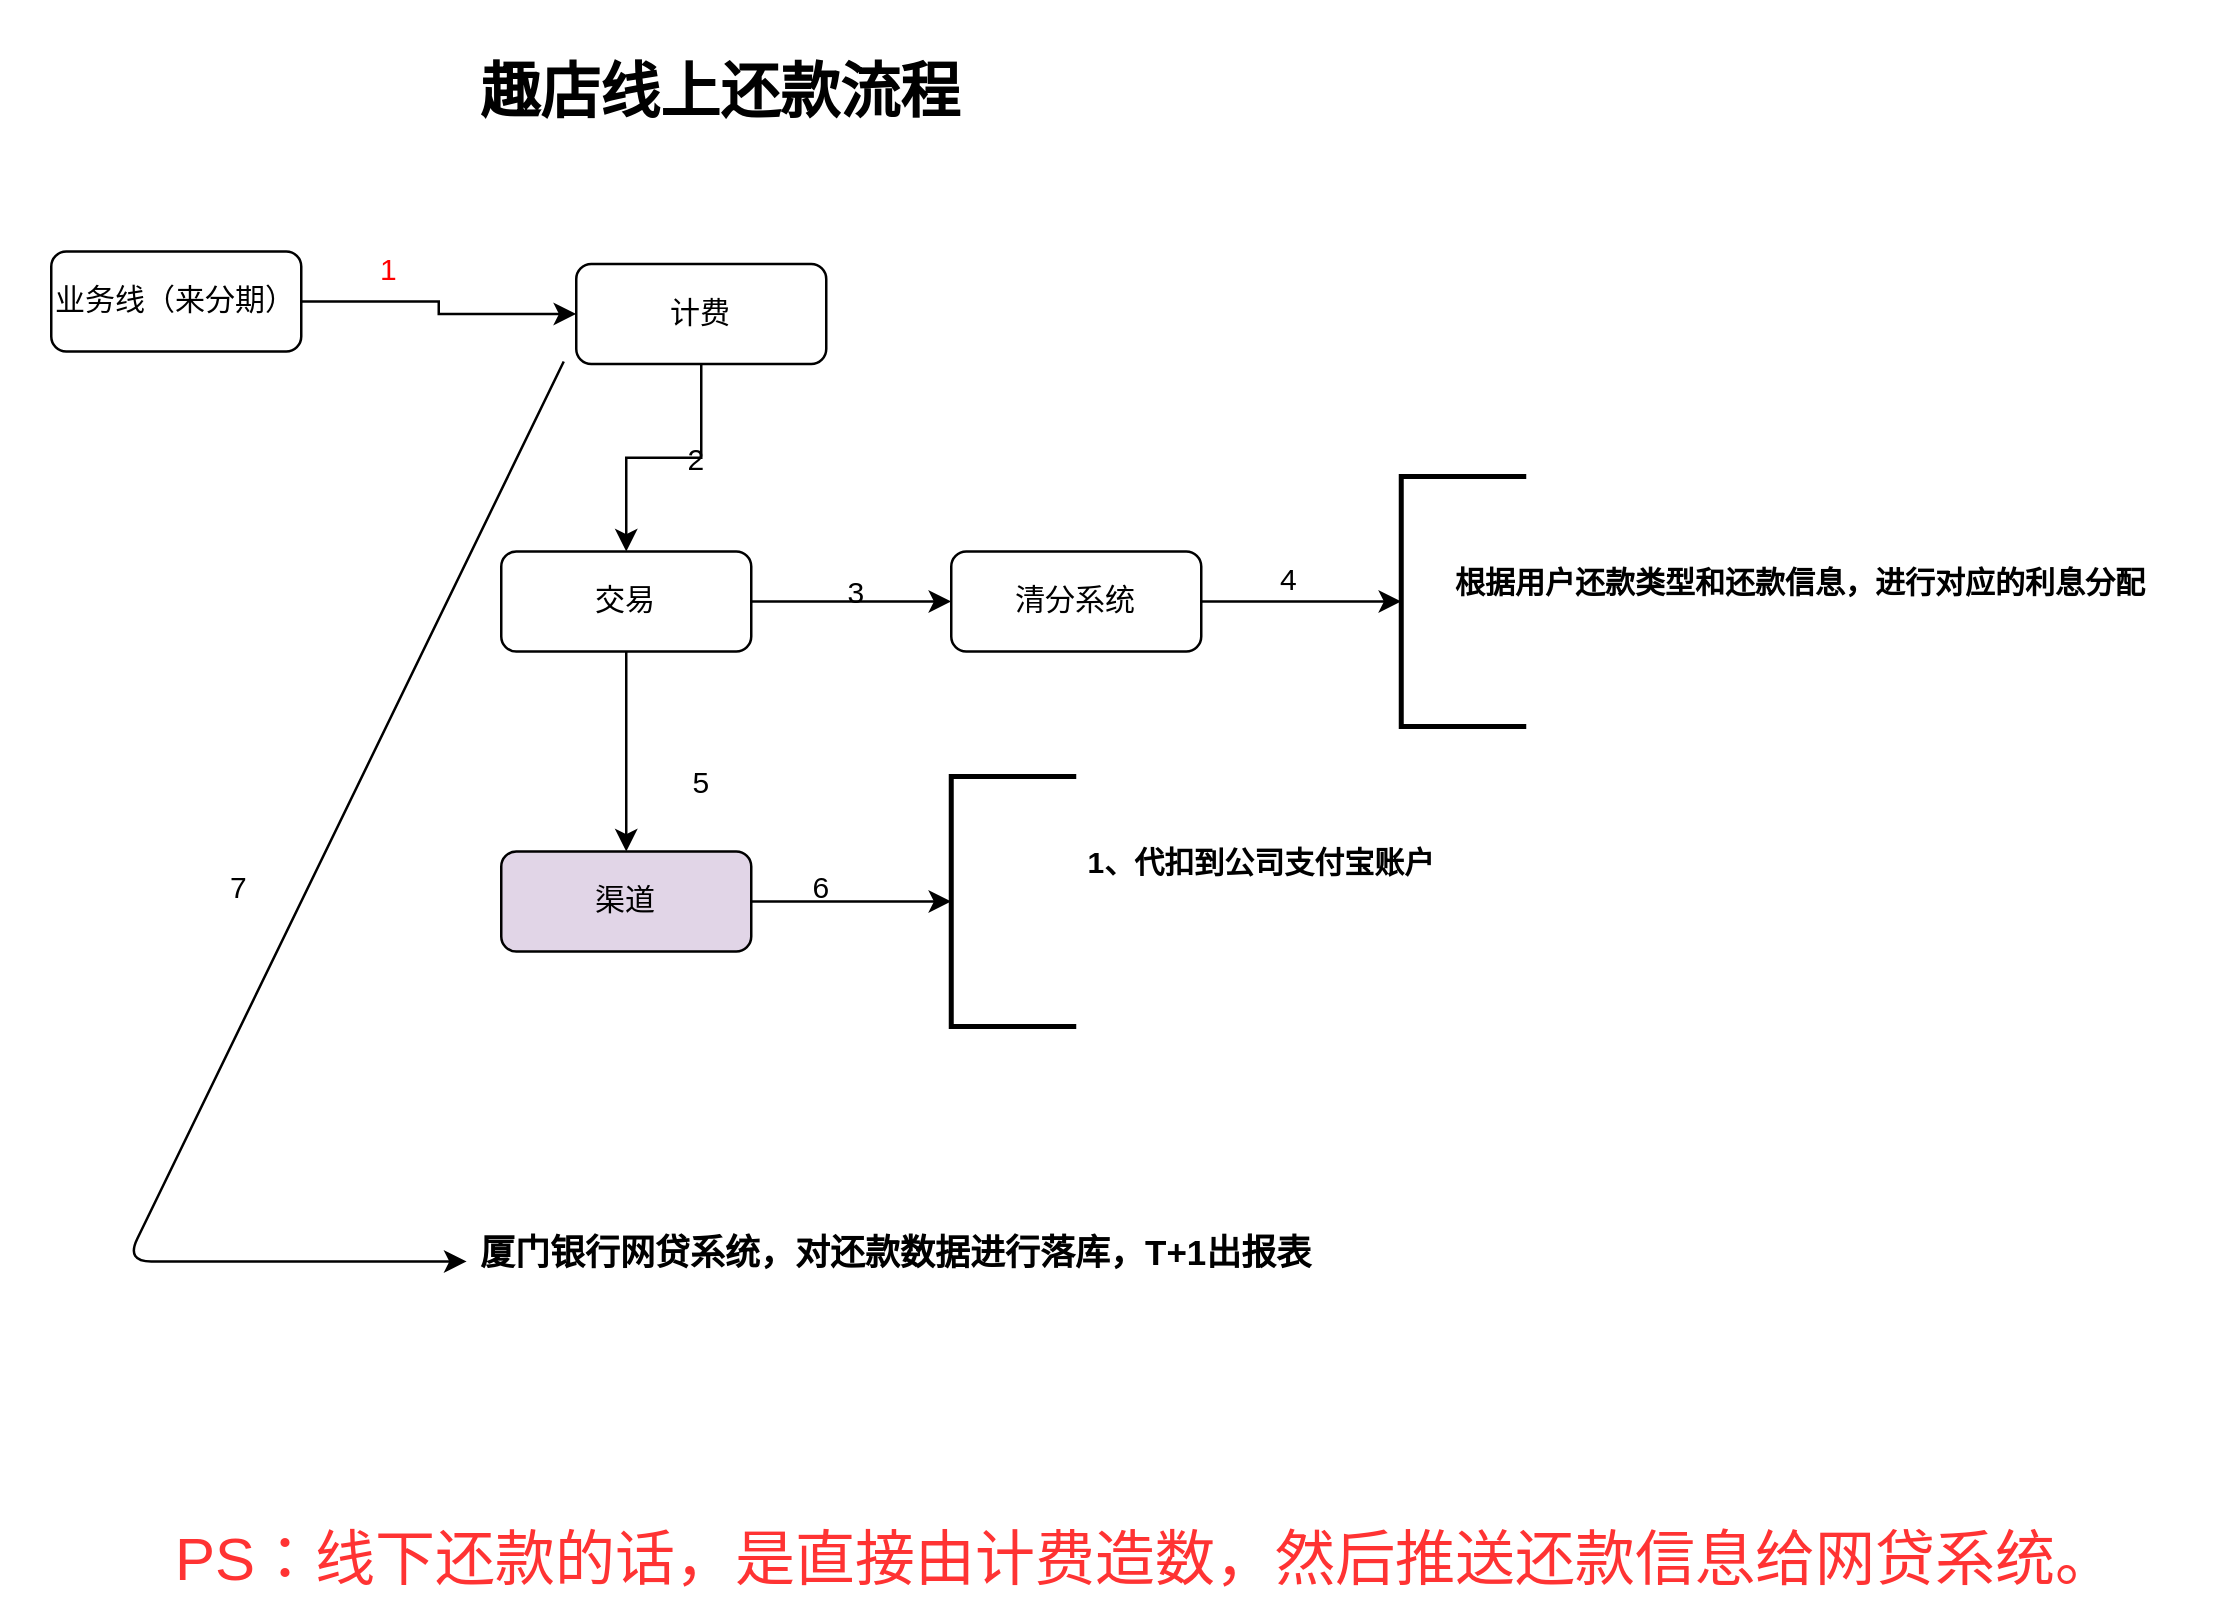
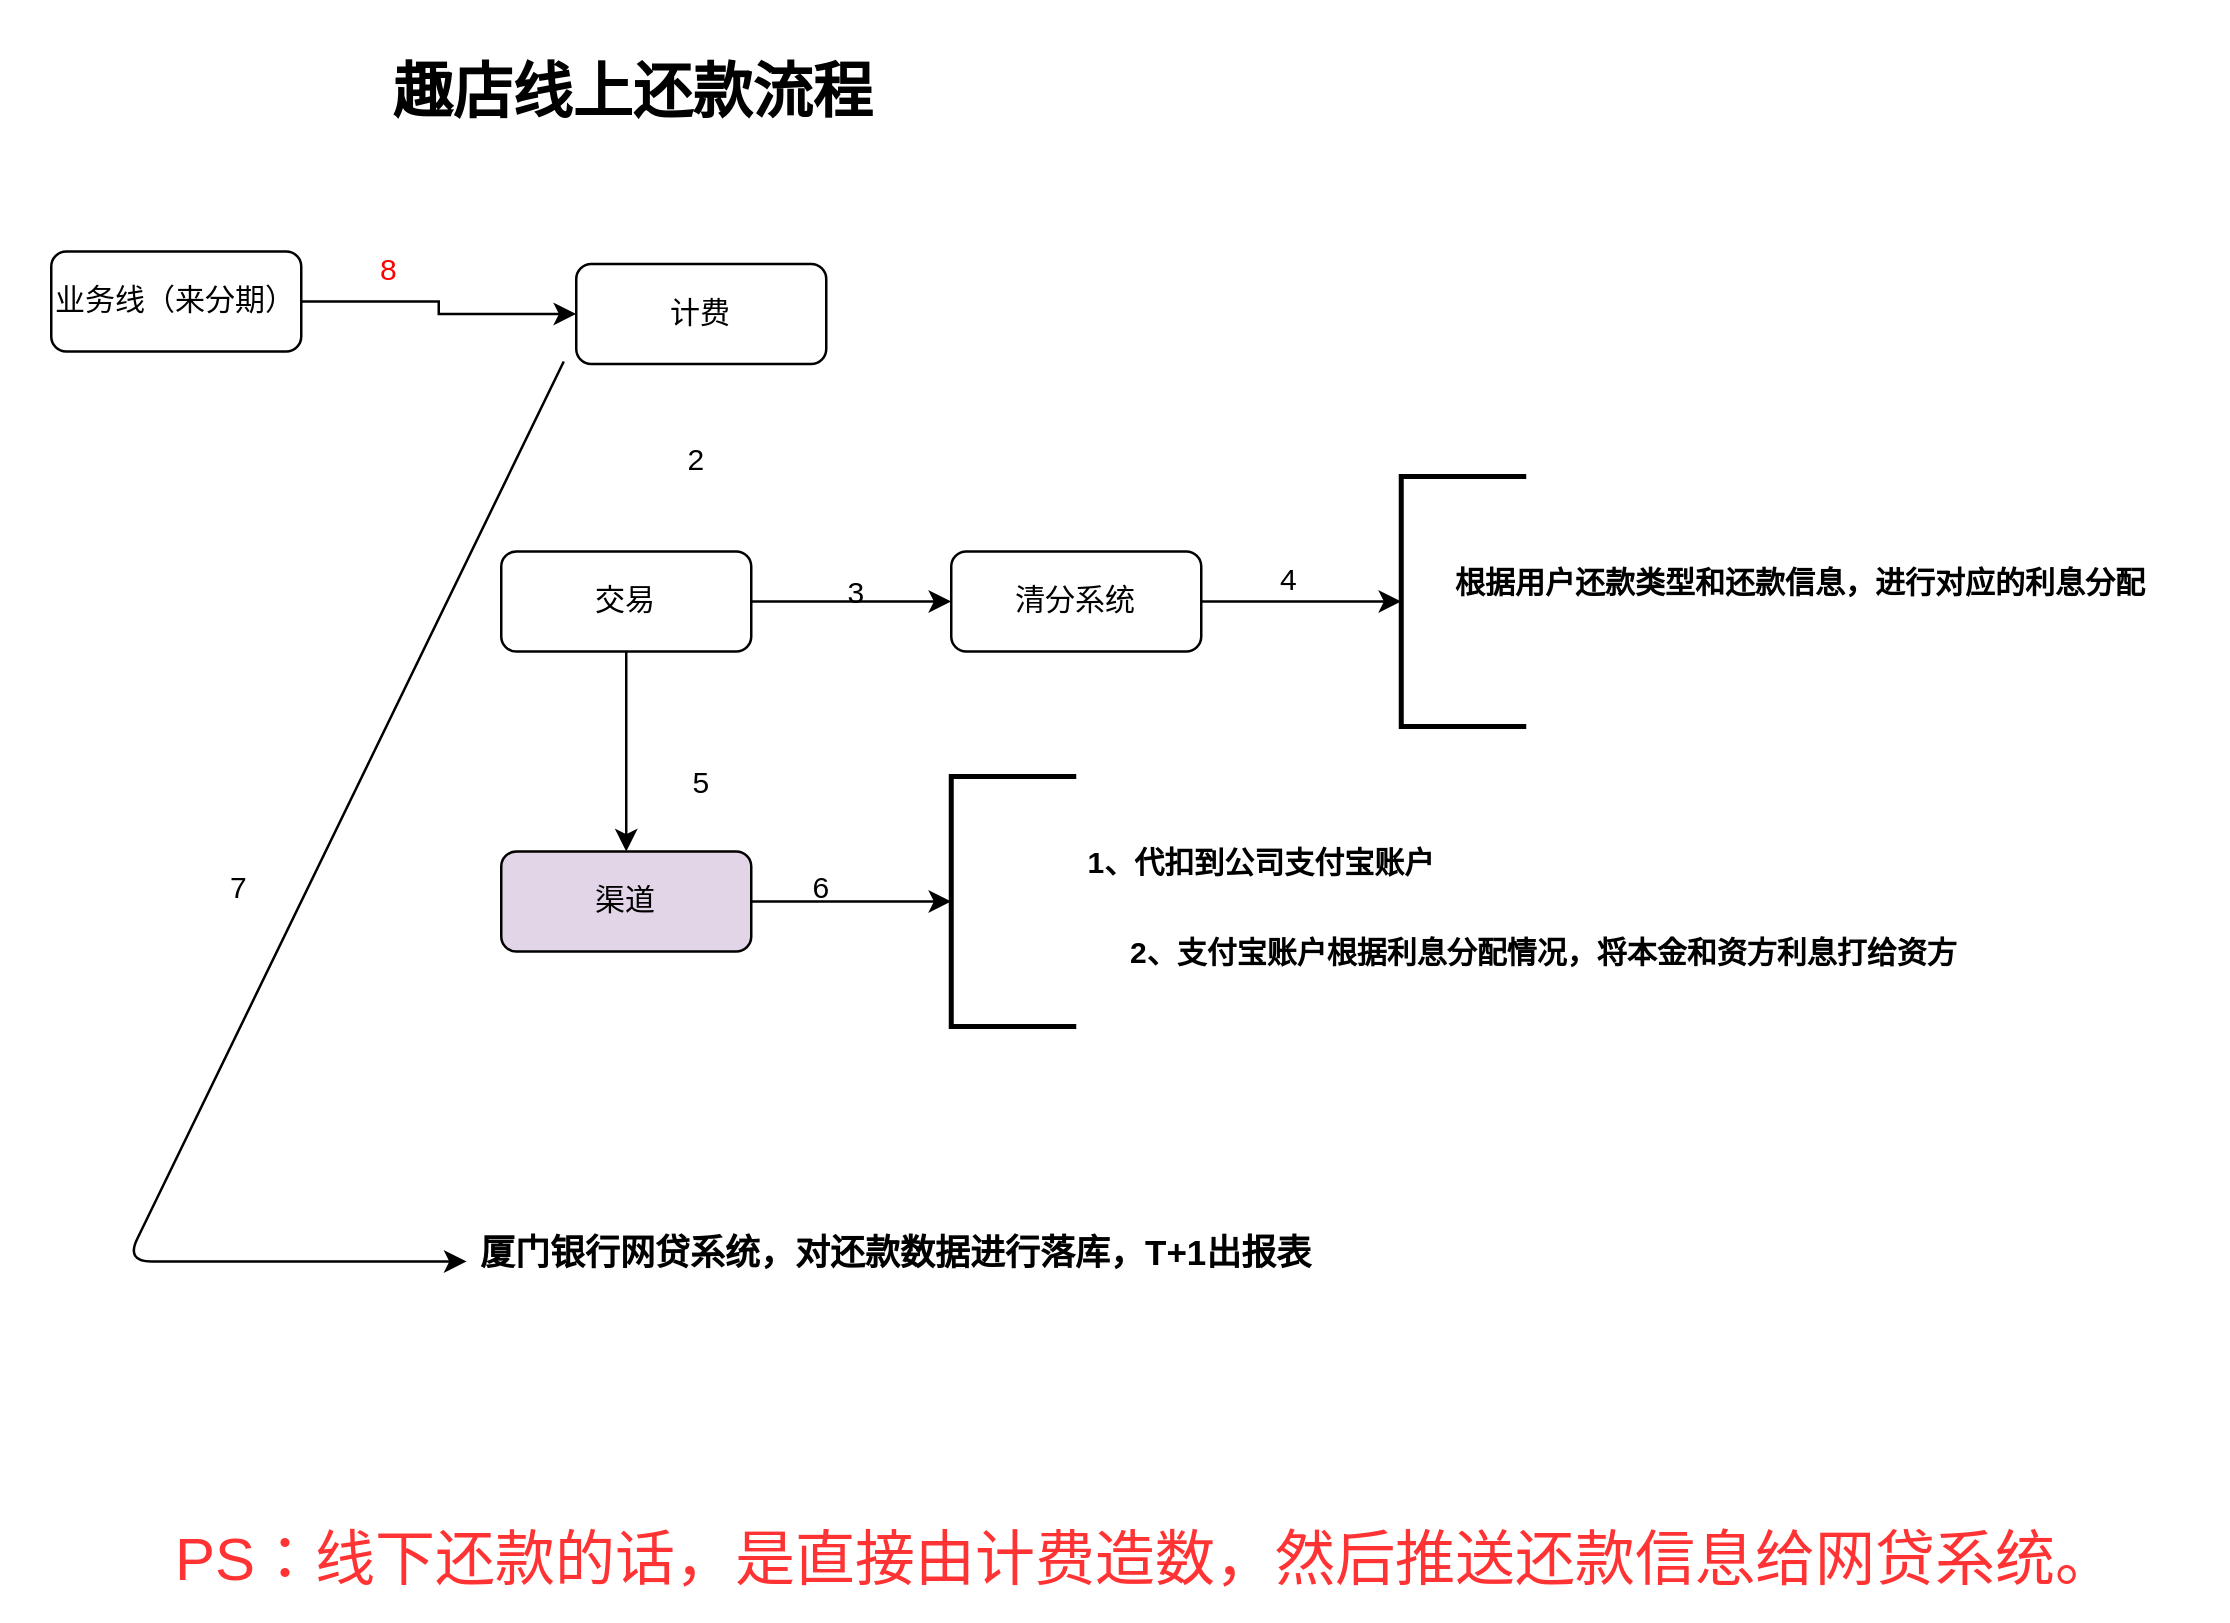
(739, 76) -> (651, 76)
(390, 272) -> (390, 272)
(672, 458) -> none
none -> (1564, 954)
